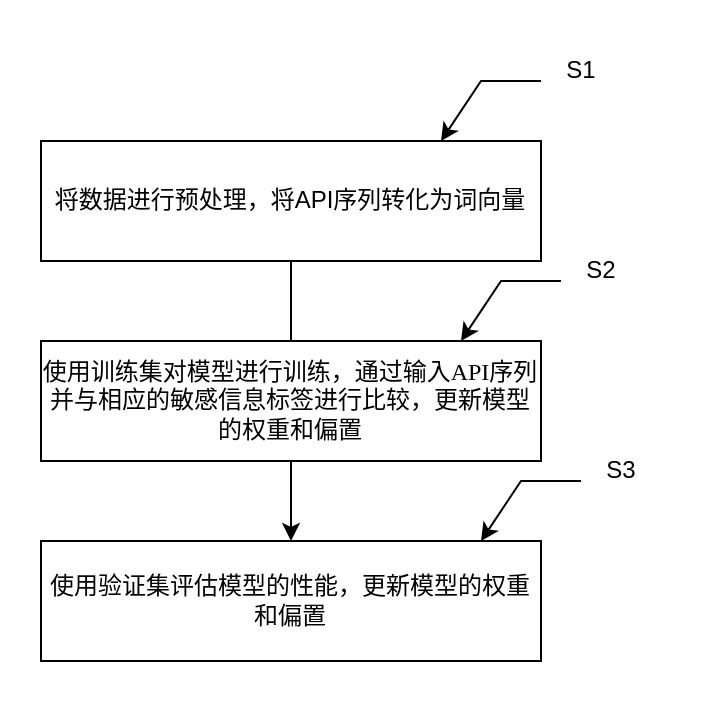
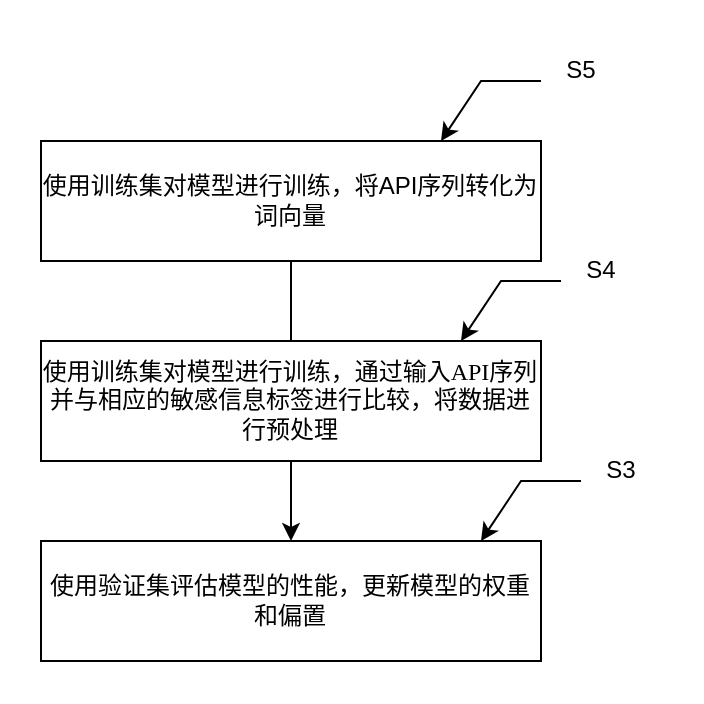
(582, 71) -> (582, 71)
(291, 201) -> (291, 201)
(602, 271) -> (602, 271)
(291, 401) -> (291, 401)
